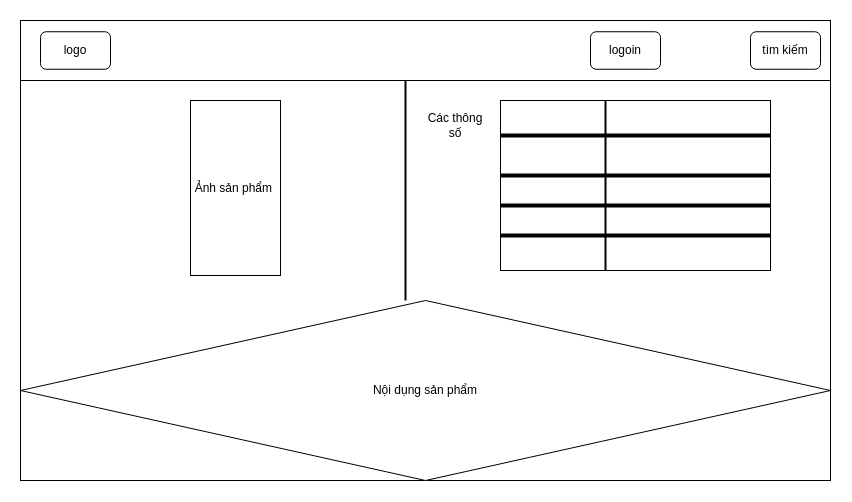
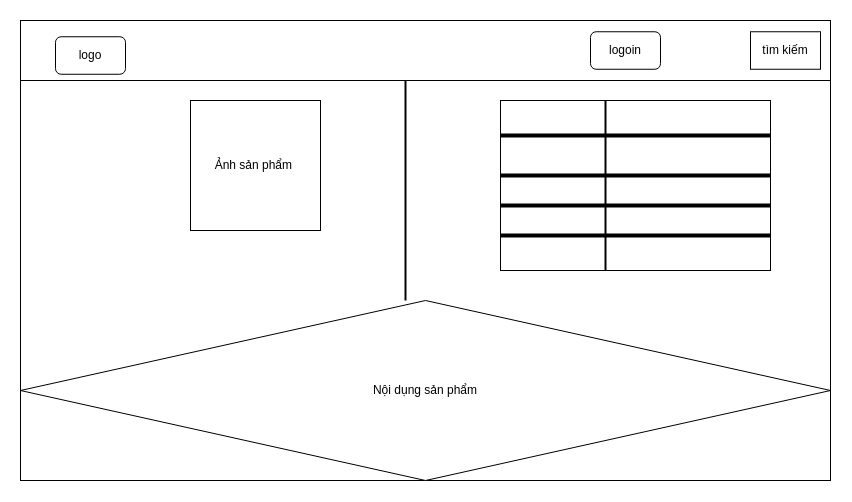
(76, 51) -> (91, 56)
(786, 51) -> (786, 51)
(456, 126) -> none
(236, 188) -> (256, 166)
